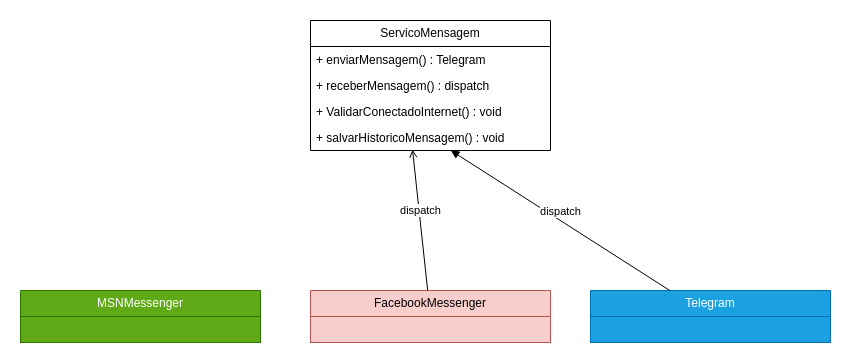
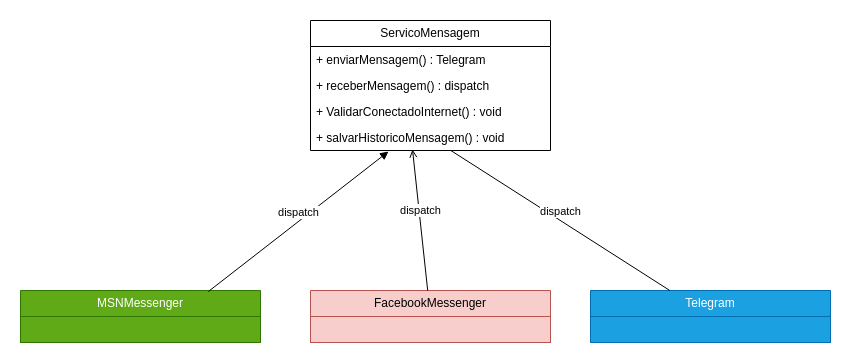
(459, 155) -> (456, 154)
none -> (295, 224)
